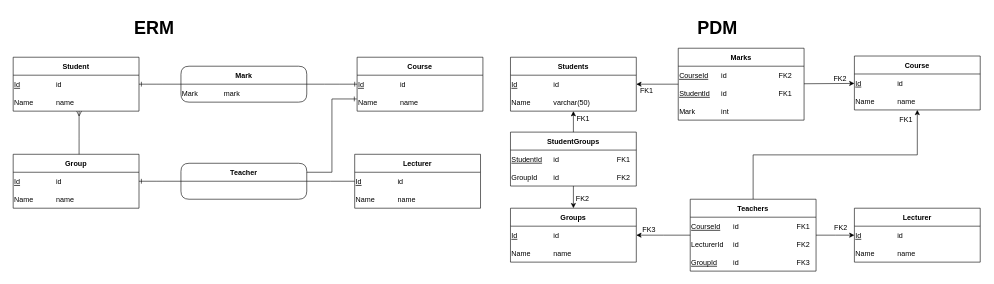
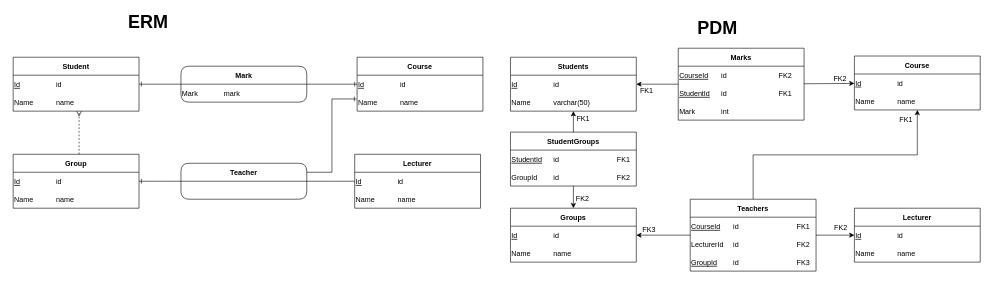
(153, 27) -> (147, 21)
(78, 133) -> (78, 133)
